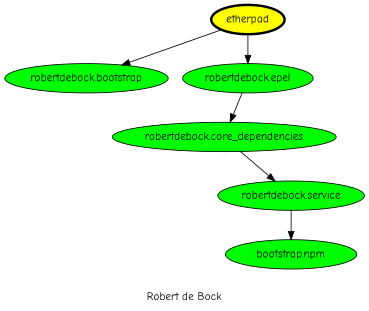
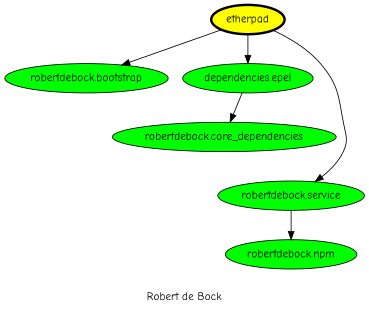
(248, 78) -> (248, 78)
(255, 164) -> (337, 93)
(291, 254) -> (291, 254)
